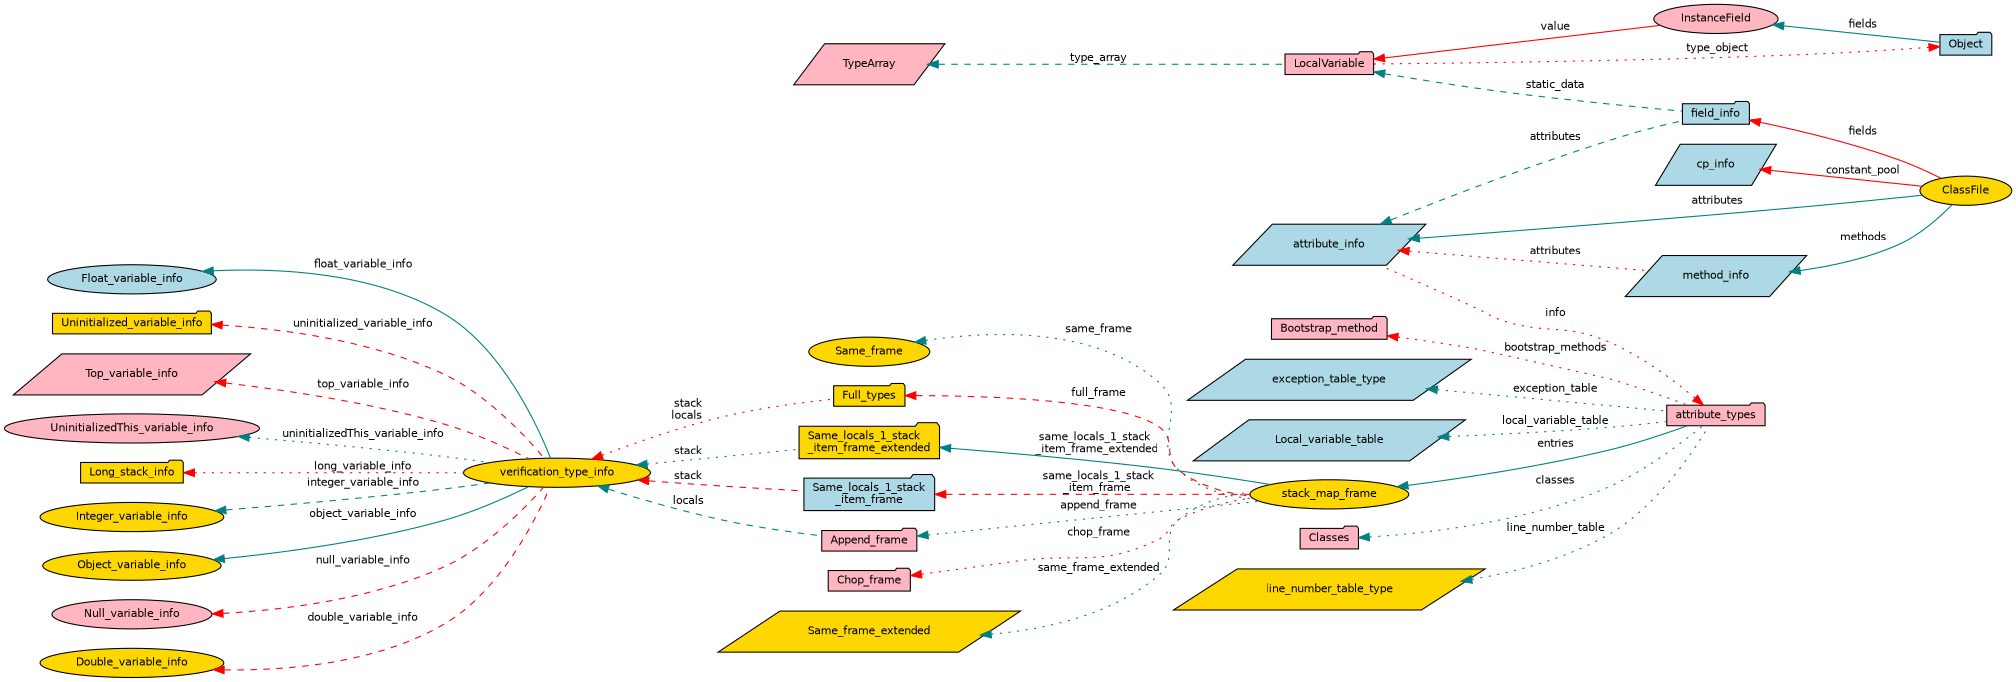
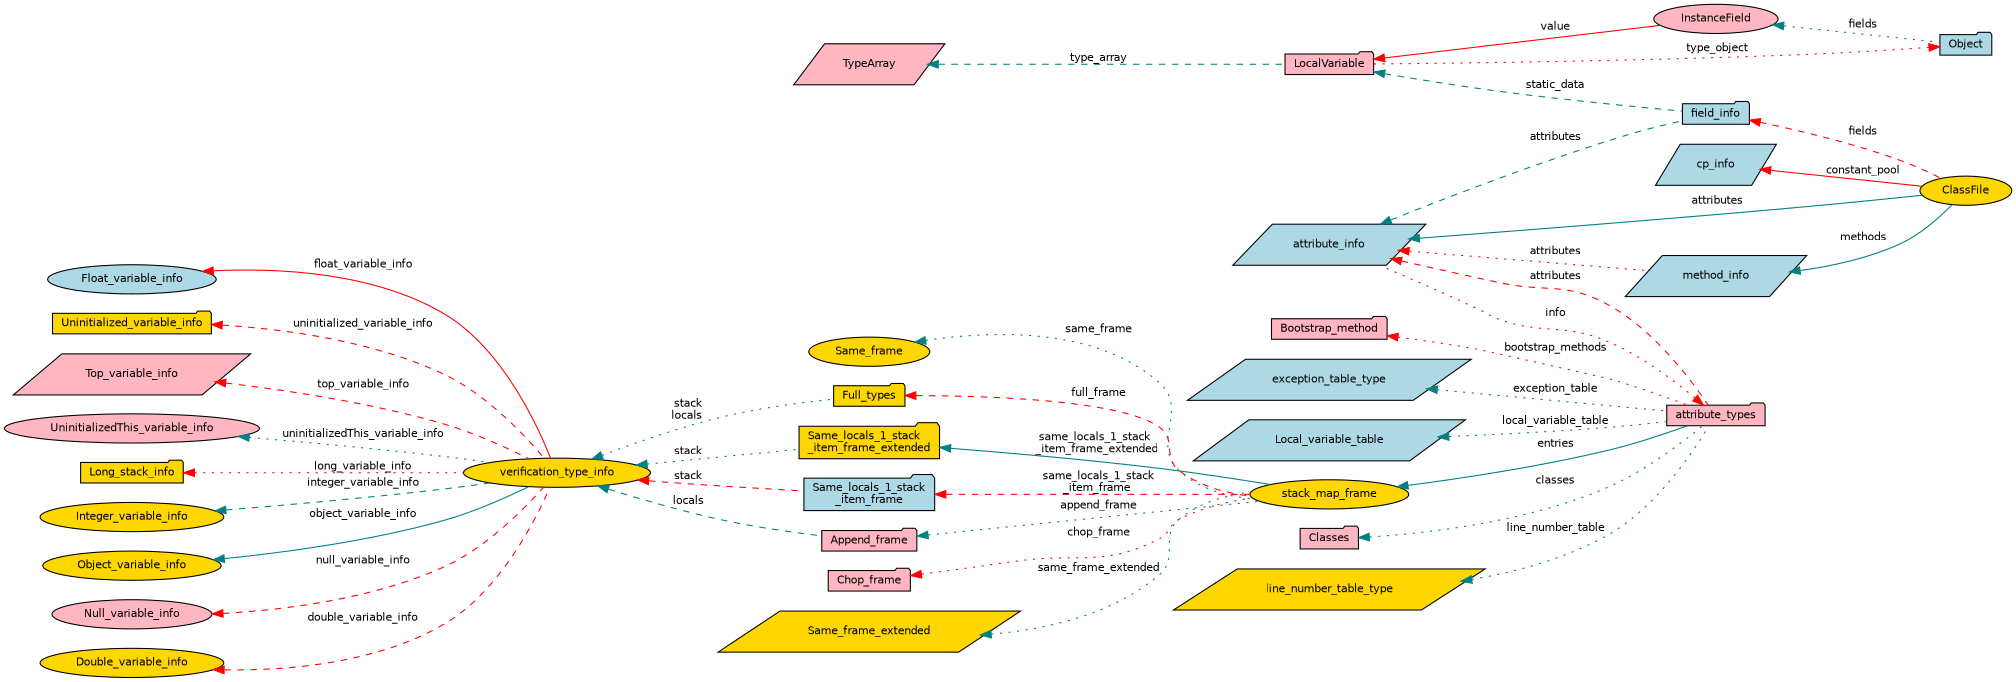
(1862, 34) -> (1862, 34)
(1852, 145) -> (1852, 145)
none -> (1576, 292)
(419, 301) -> (419, 301)
(716, 419) -> (716, 419)
